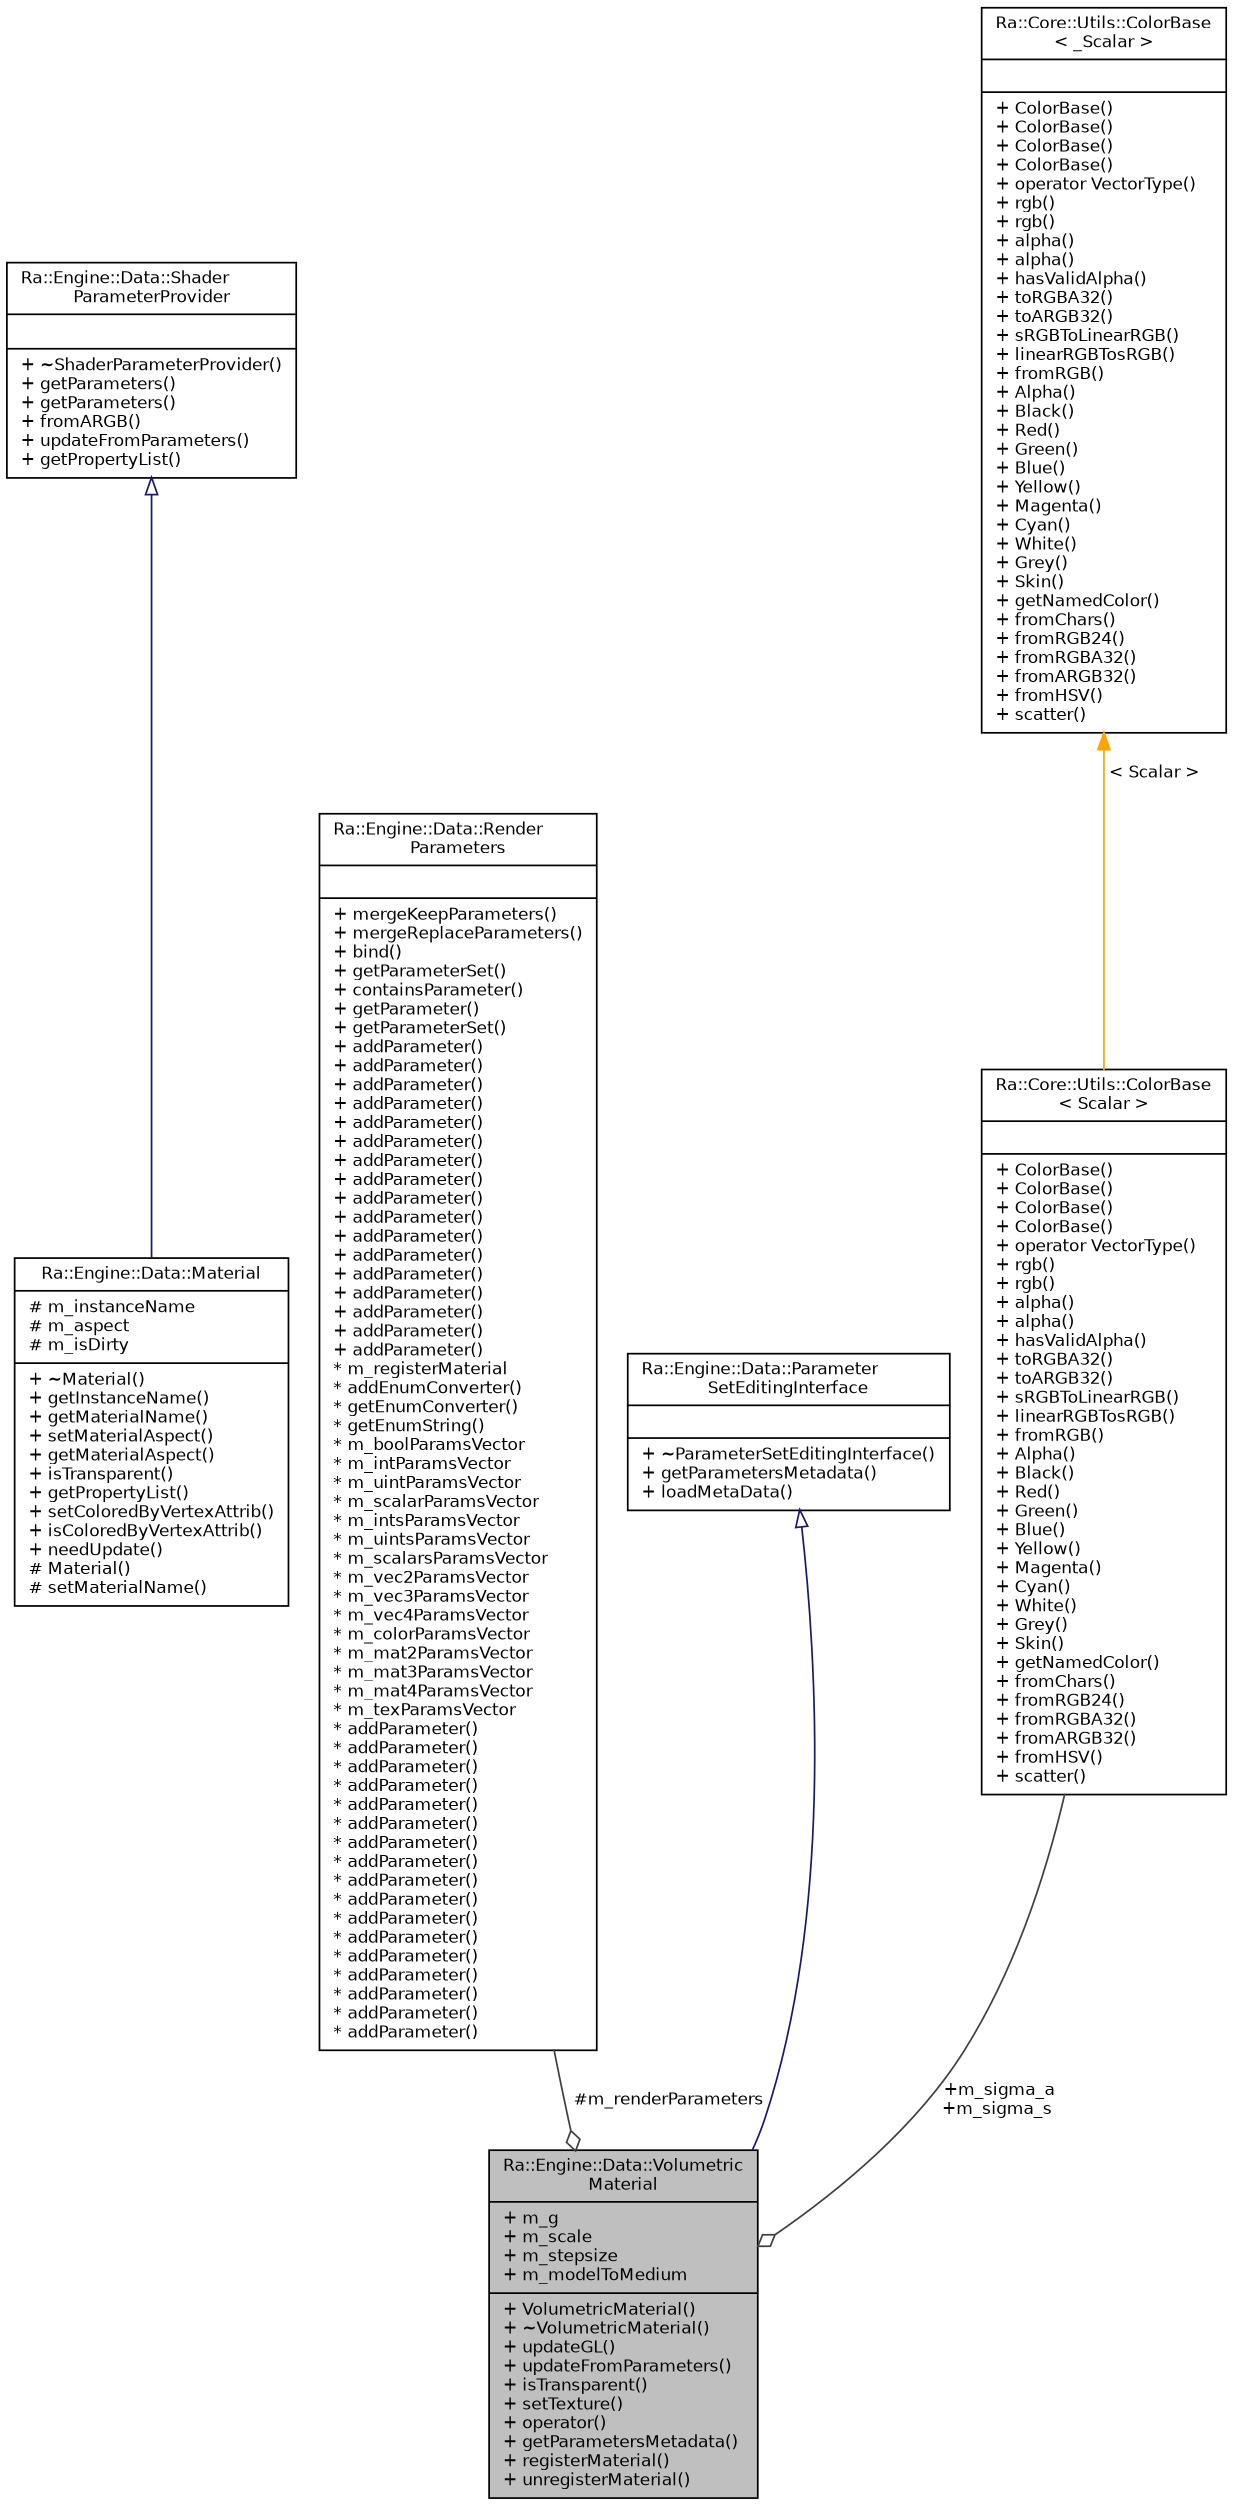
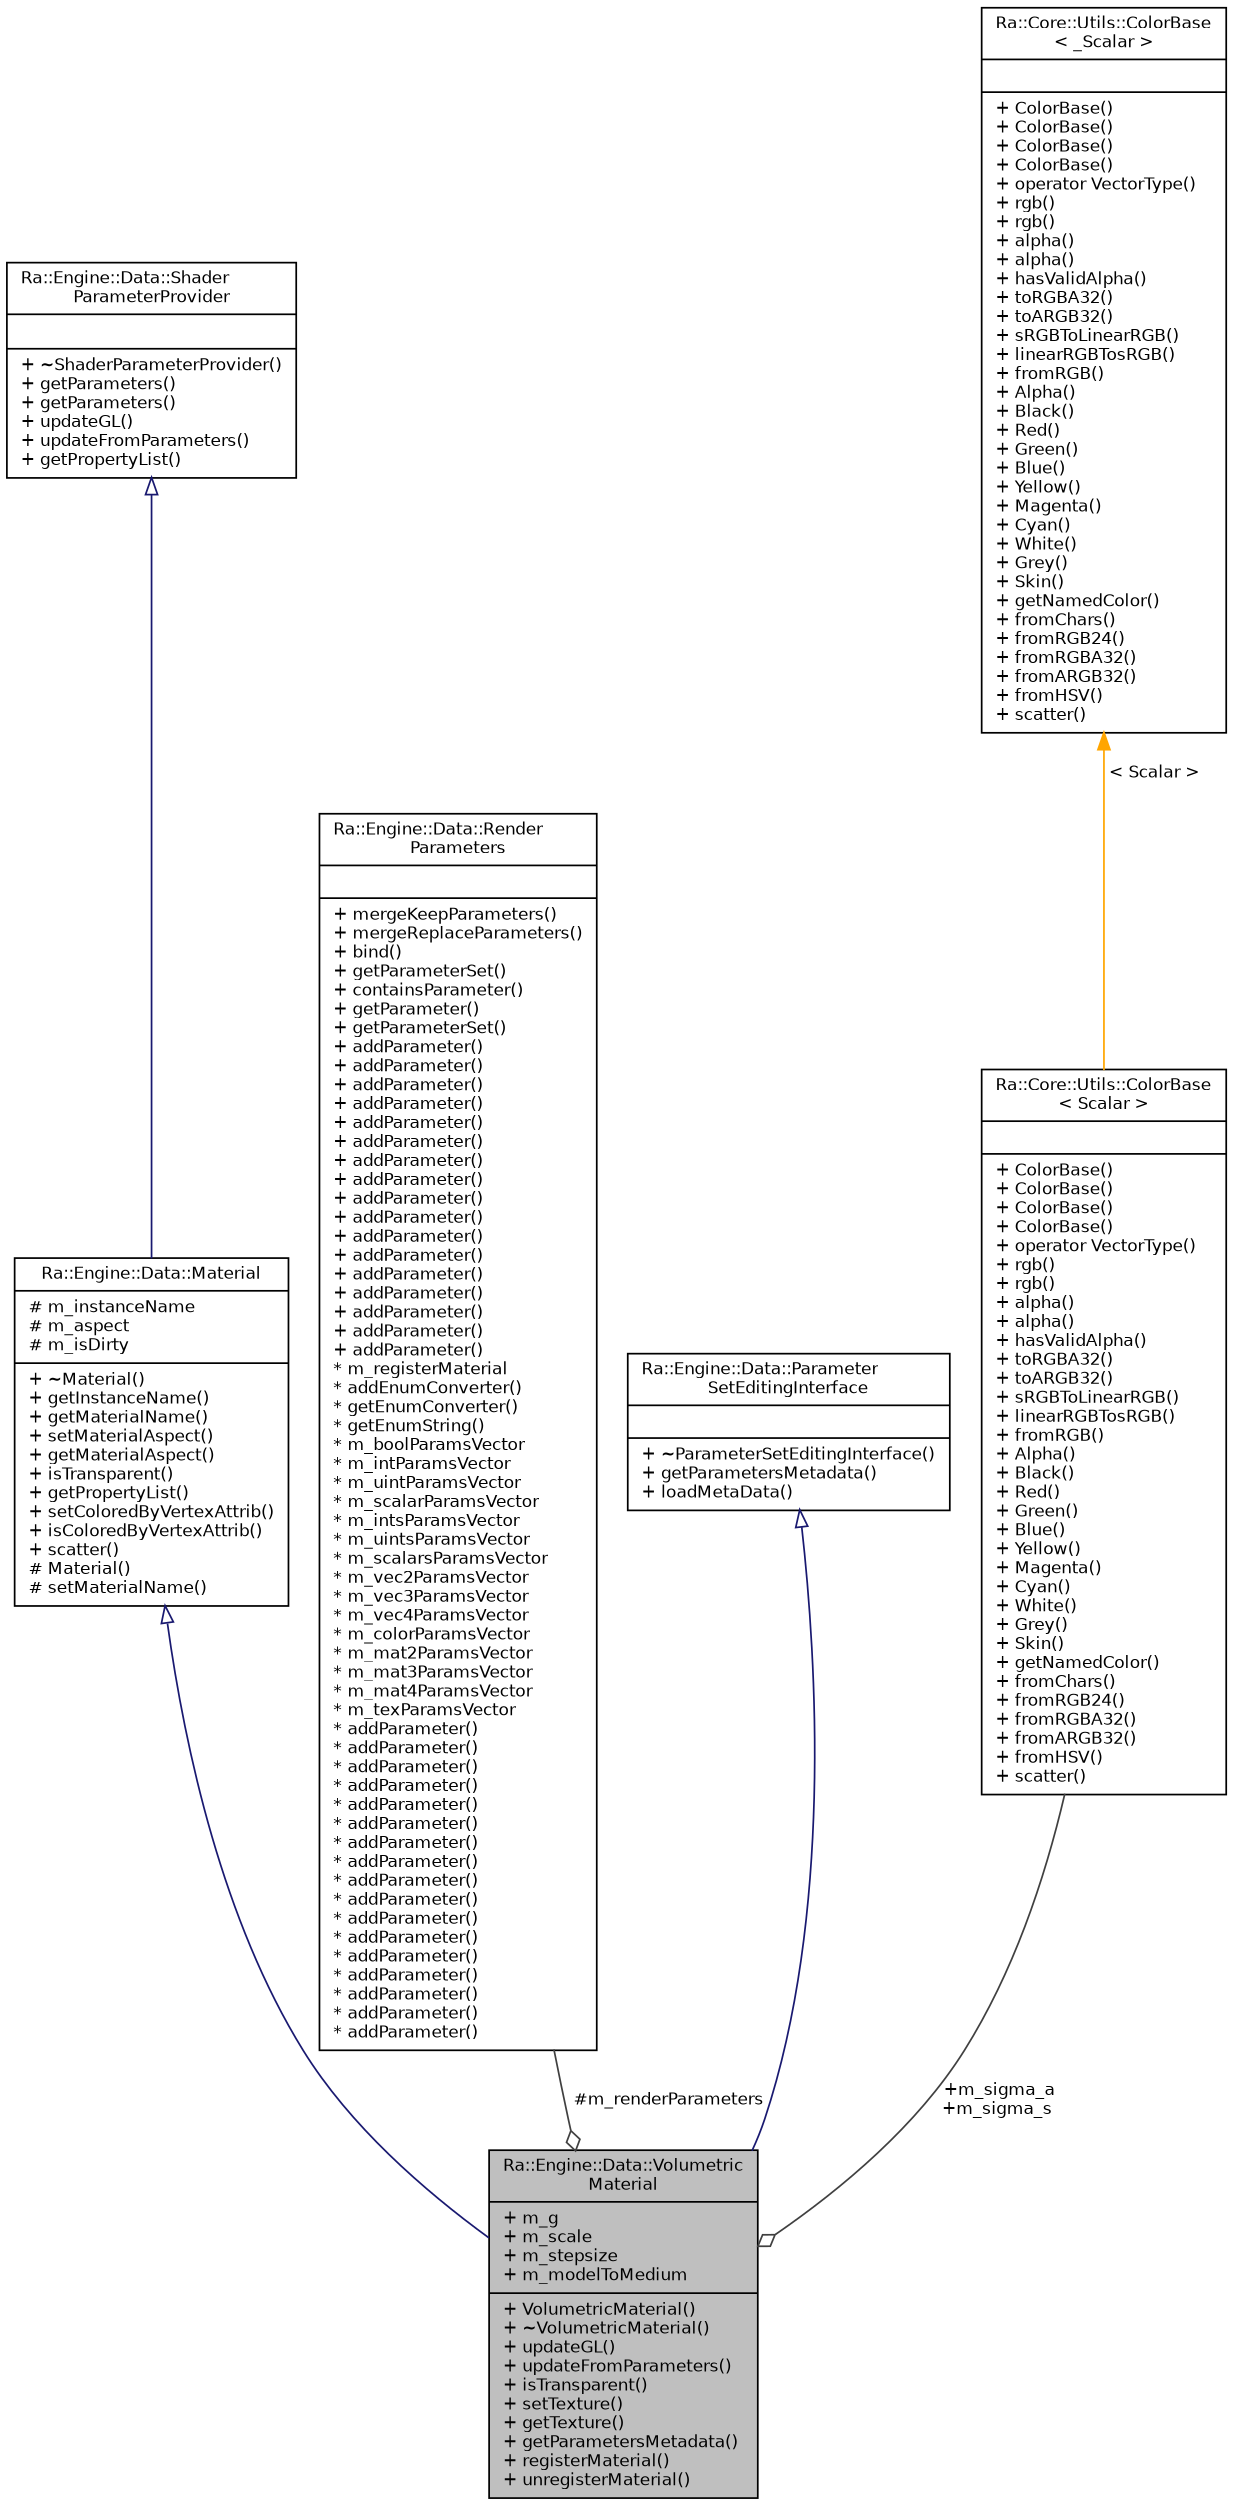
(81, 422) -> (78, 422)
(96, 1550) -> (74, 1550)
none -> (260, 1968)
(555, 2423) -> (564, 2423)
